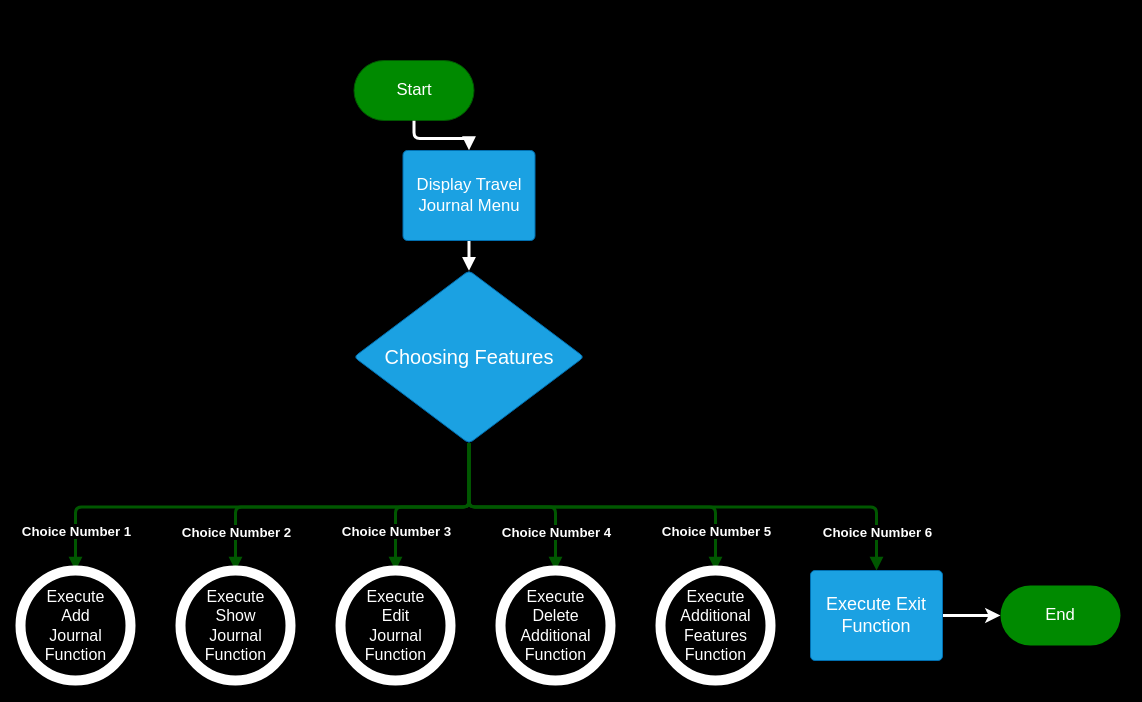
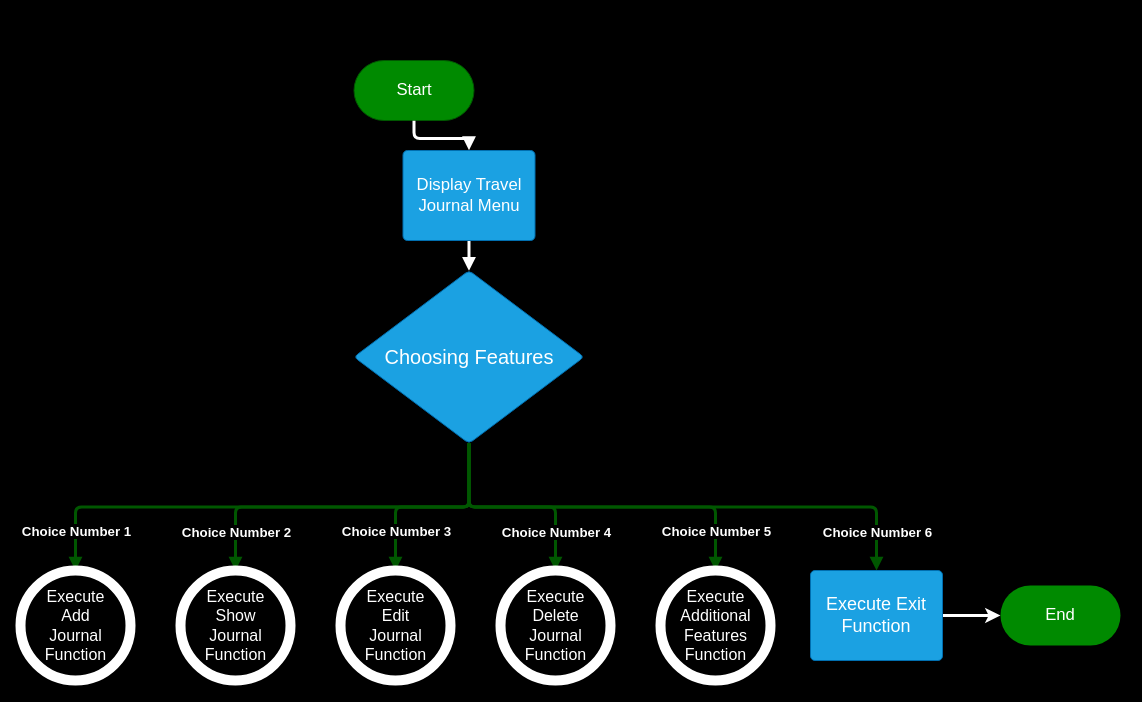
(556, 626) -> (556, 626)
